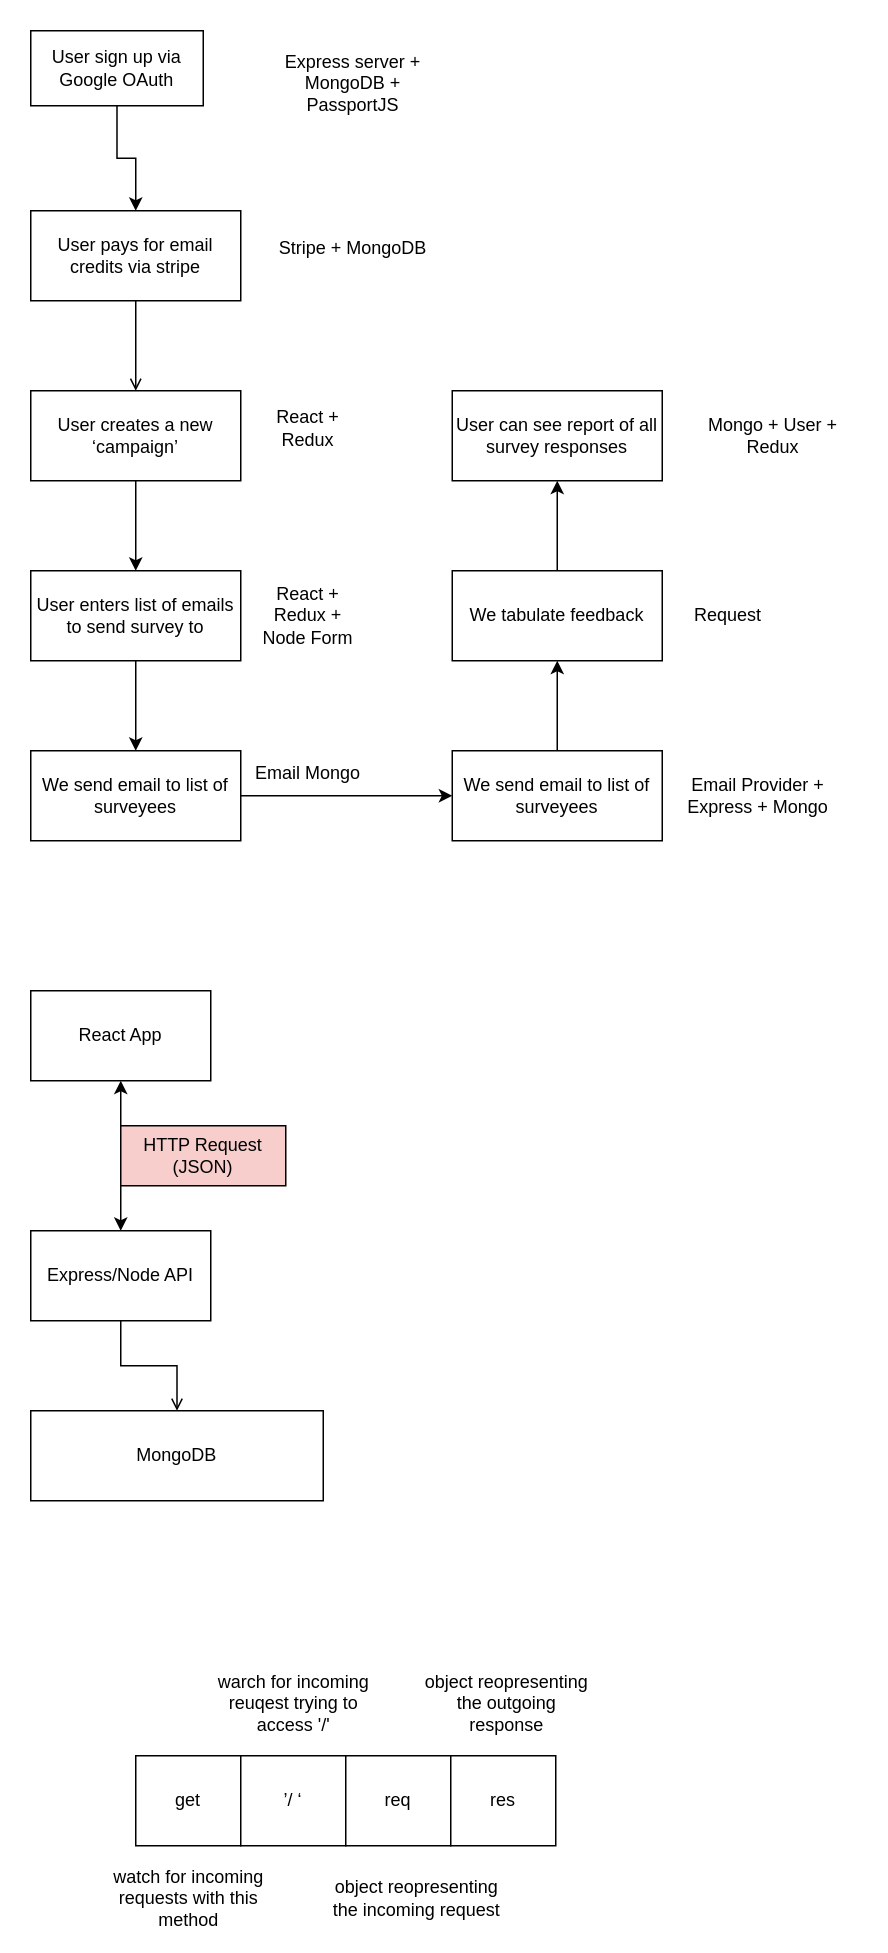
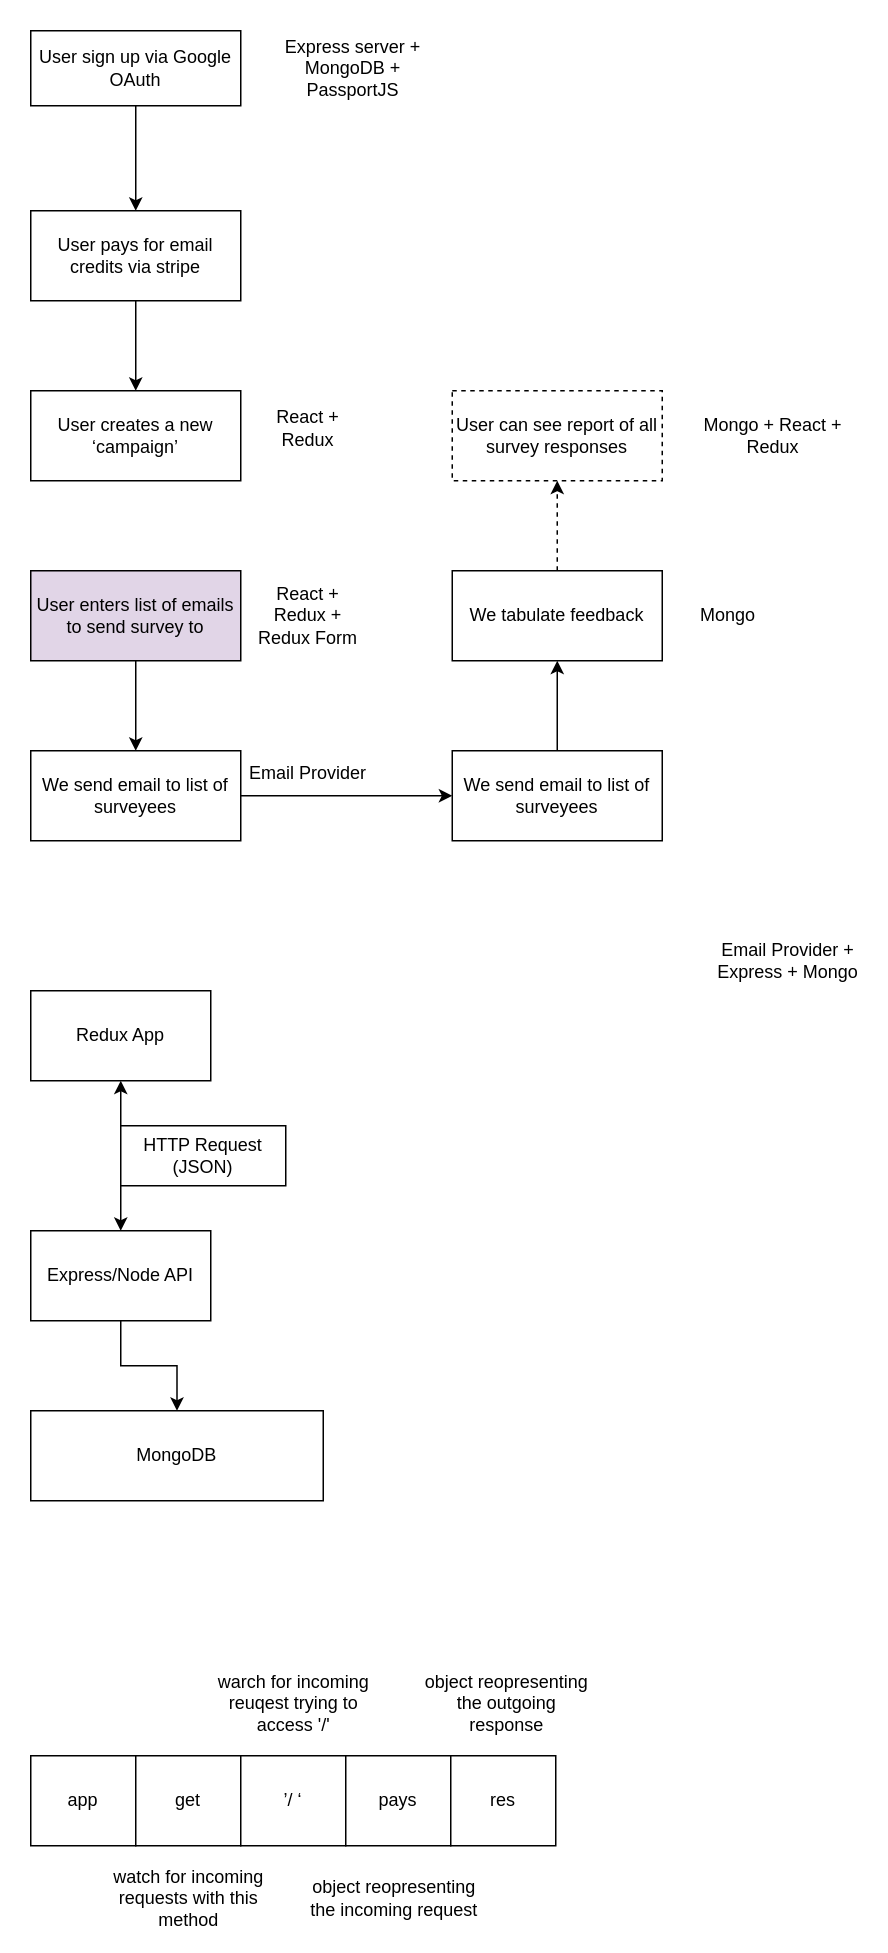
(117, 68) -> (136, 68)
(353, 83) -> (353, 68)
(353, 248) -> none
(136, 381) -> (136, 379)
(557, 436) -> (557, 436)
(773, 436) -> (773, 436)
(136, 521) -> none
(557, 529) -> (557, 529)
(136, 616) -> (136, 616)
(308, 616) -> (308, 616)
(728, 616) -> (728, 616)
(308, 773) -> (308, 773)
(758, 796) -> (788, 961)
(121, 1036) -> (121, 1036)
(203, 1156) -> (203, 1156)
(177, 1401) -> (177, 1399)
none -> (83, 1801)
(398, 1801) -> (398, 1801)
(417, 1898) -> (395, 1898)
